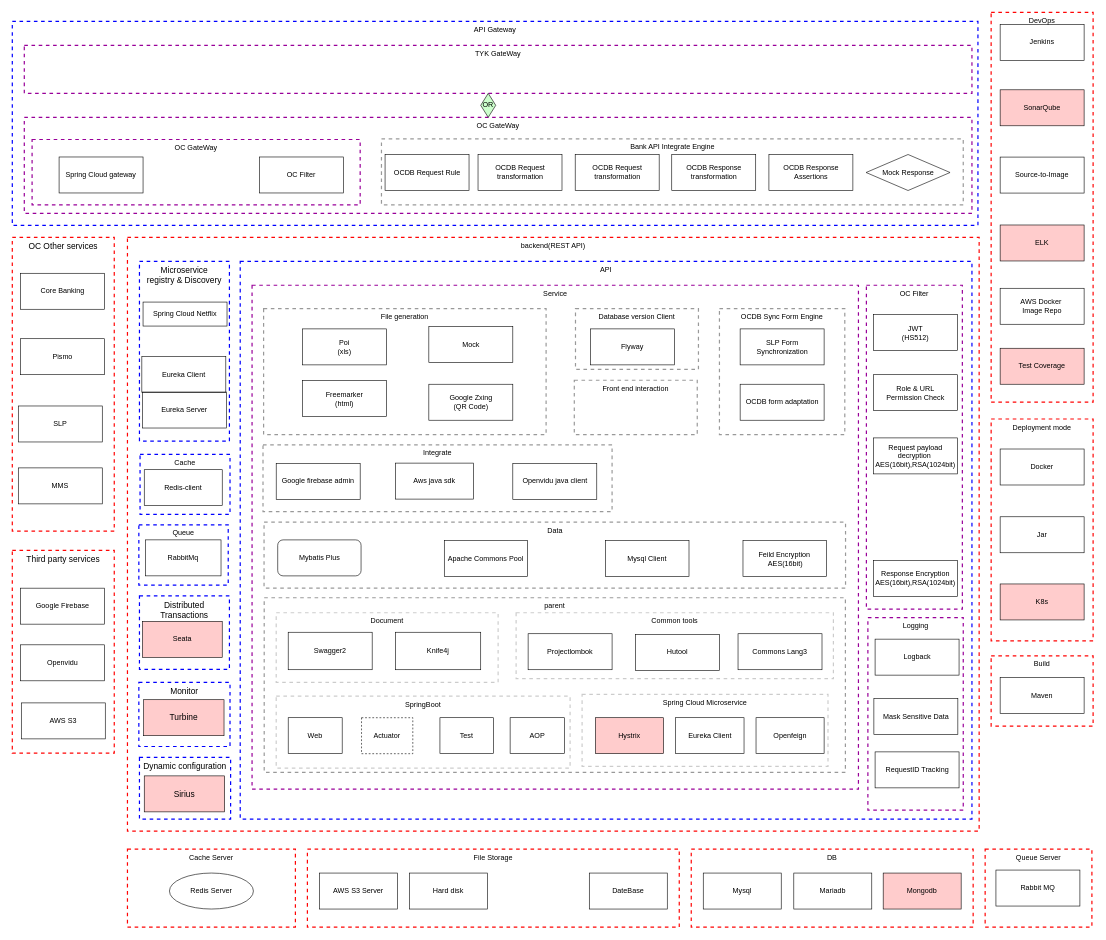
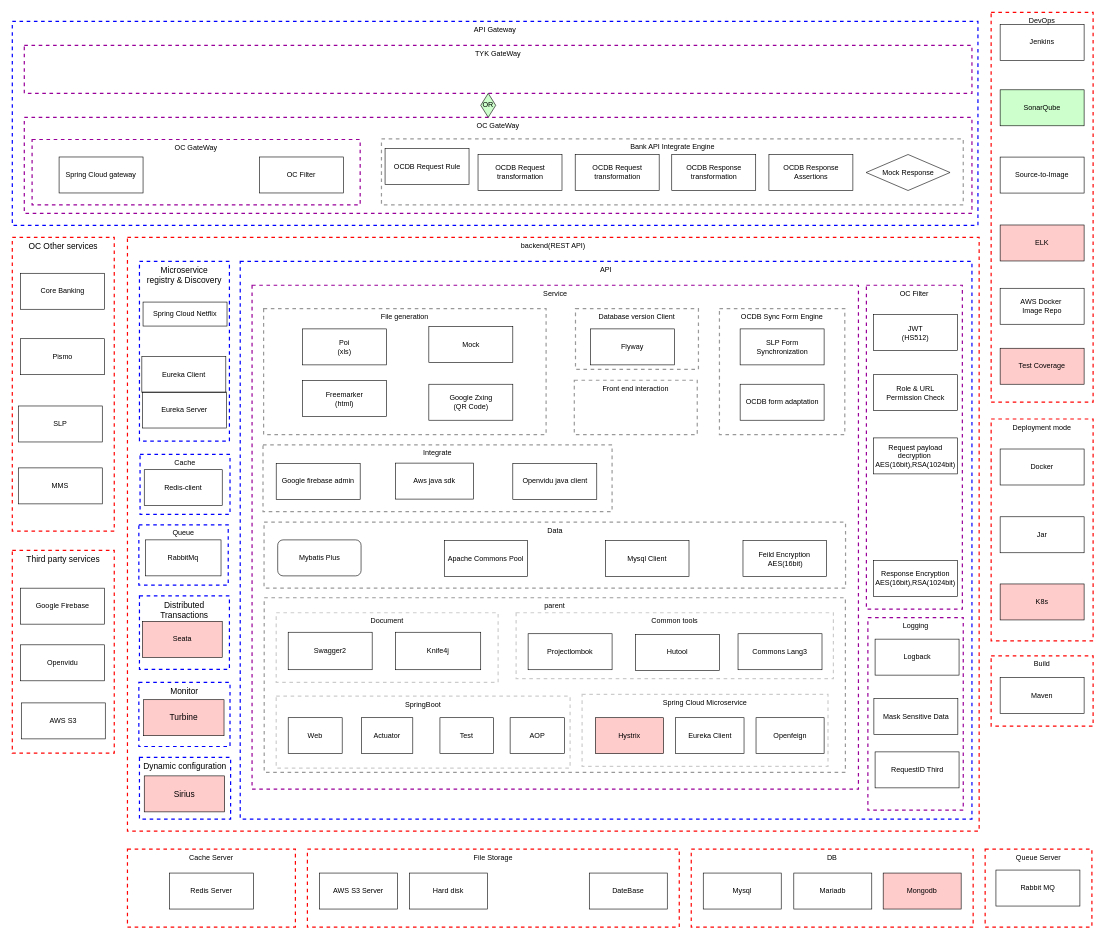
(1043, 108) -> (1043, 108)
(427, 173) -> (427, 167)
(387, 736) -> (387, 736)
(918, 770) -> (918, 770)
(212, 891) -> (212, 891)
